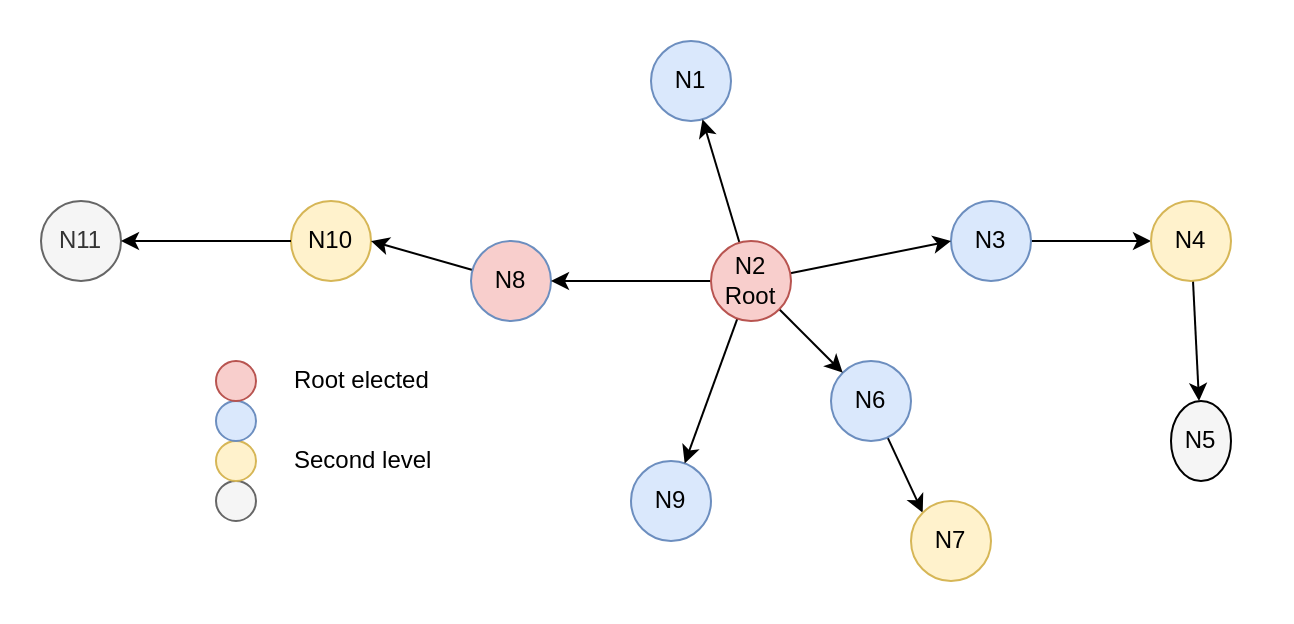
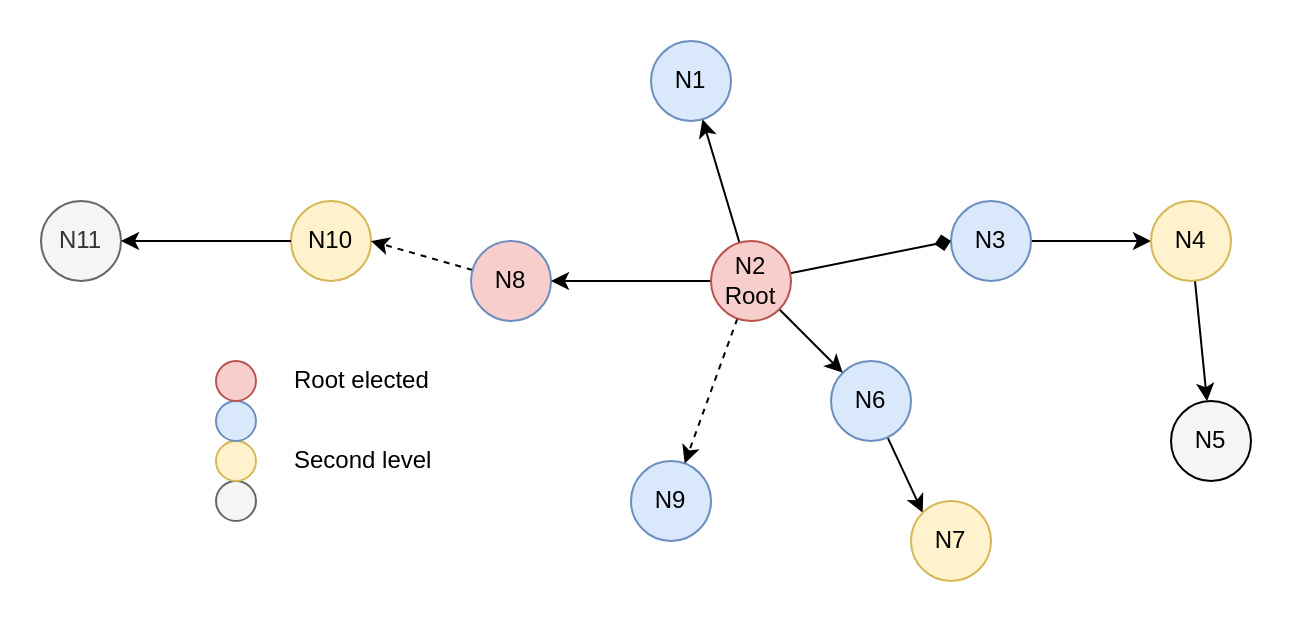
(936, 244) -> (935, 244)
(426, 257) -> (426, 257)
(713, 386) -> (713, 386)
(1201, 441) -> (1211, 441)
